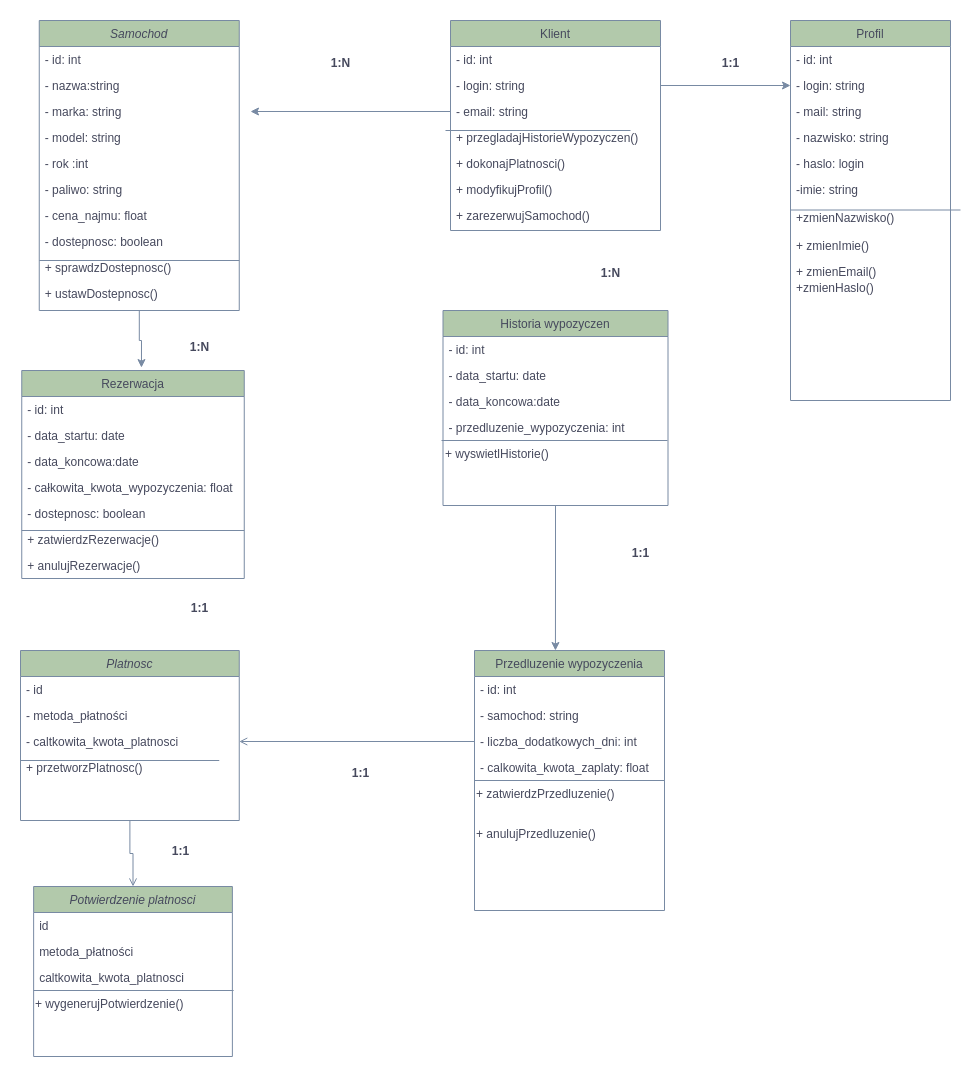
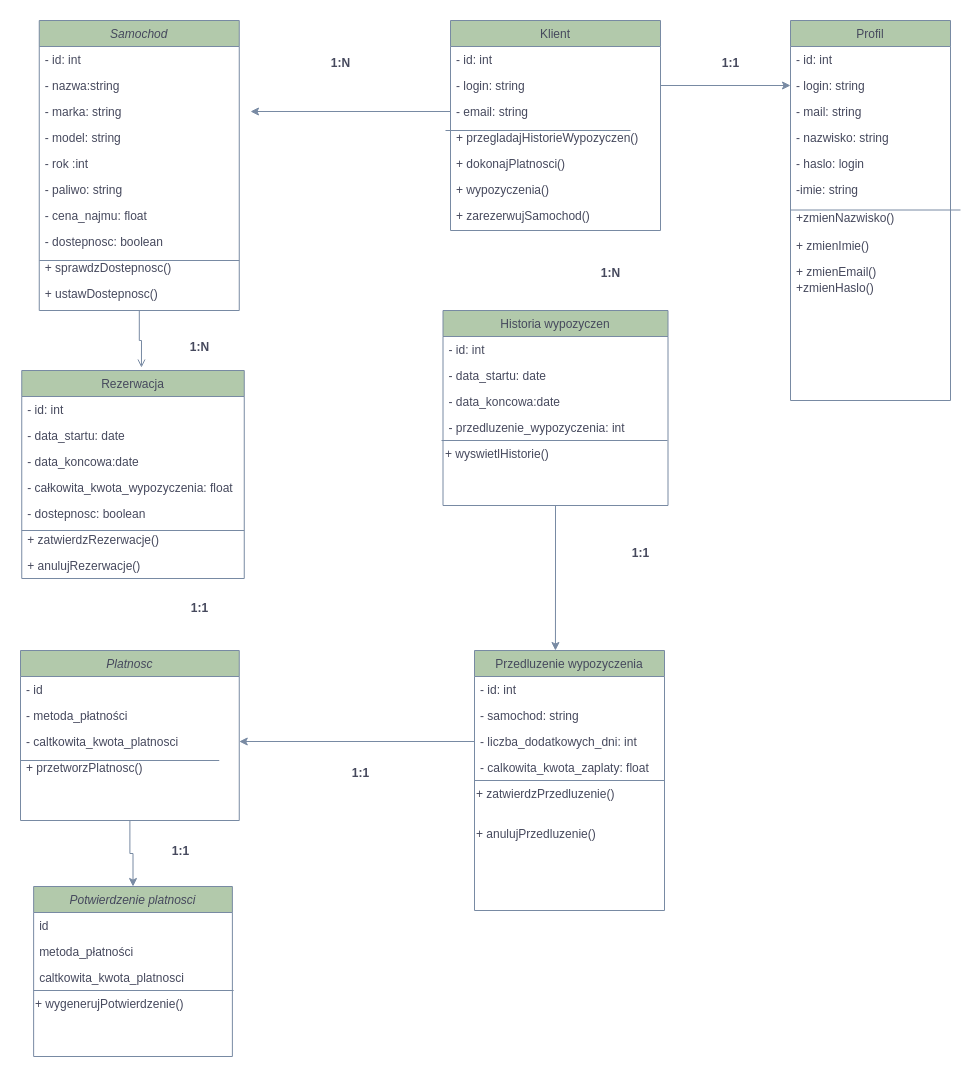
(514, 190) -> (507, 190)
(141, 359) -> (141, 361)
(245, 742) -> (248, 742)
(133, 879) -> (133, 878)
